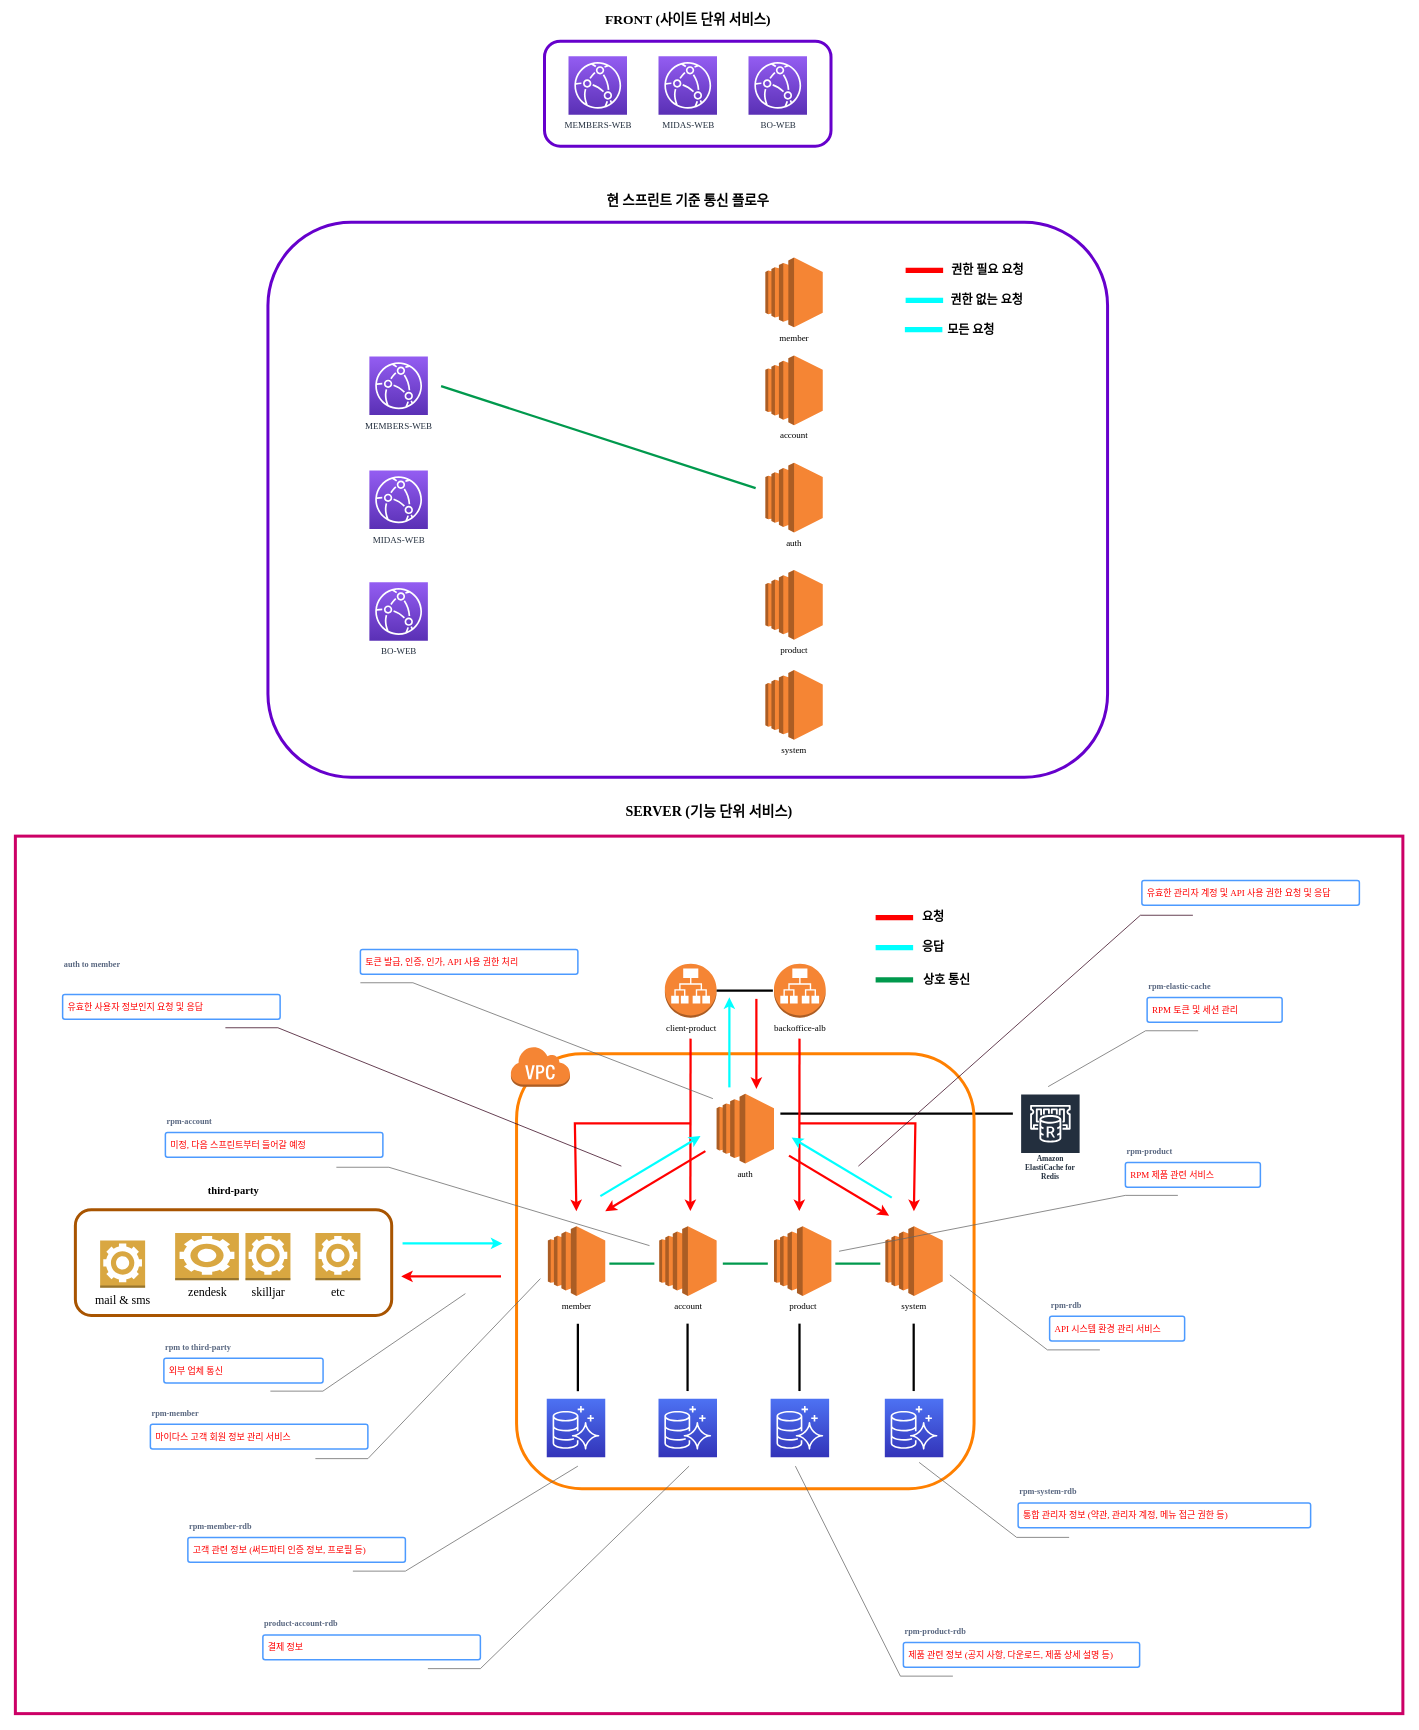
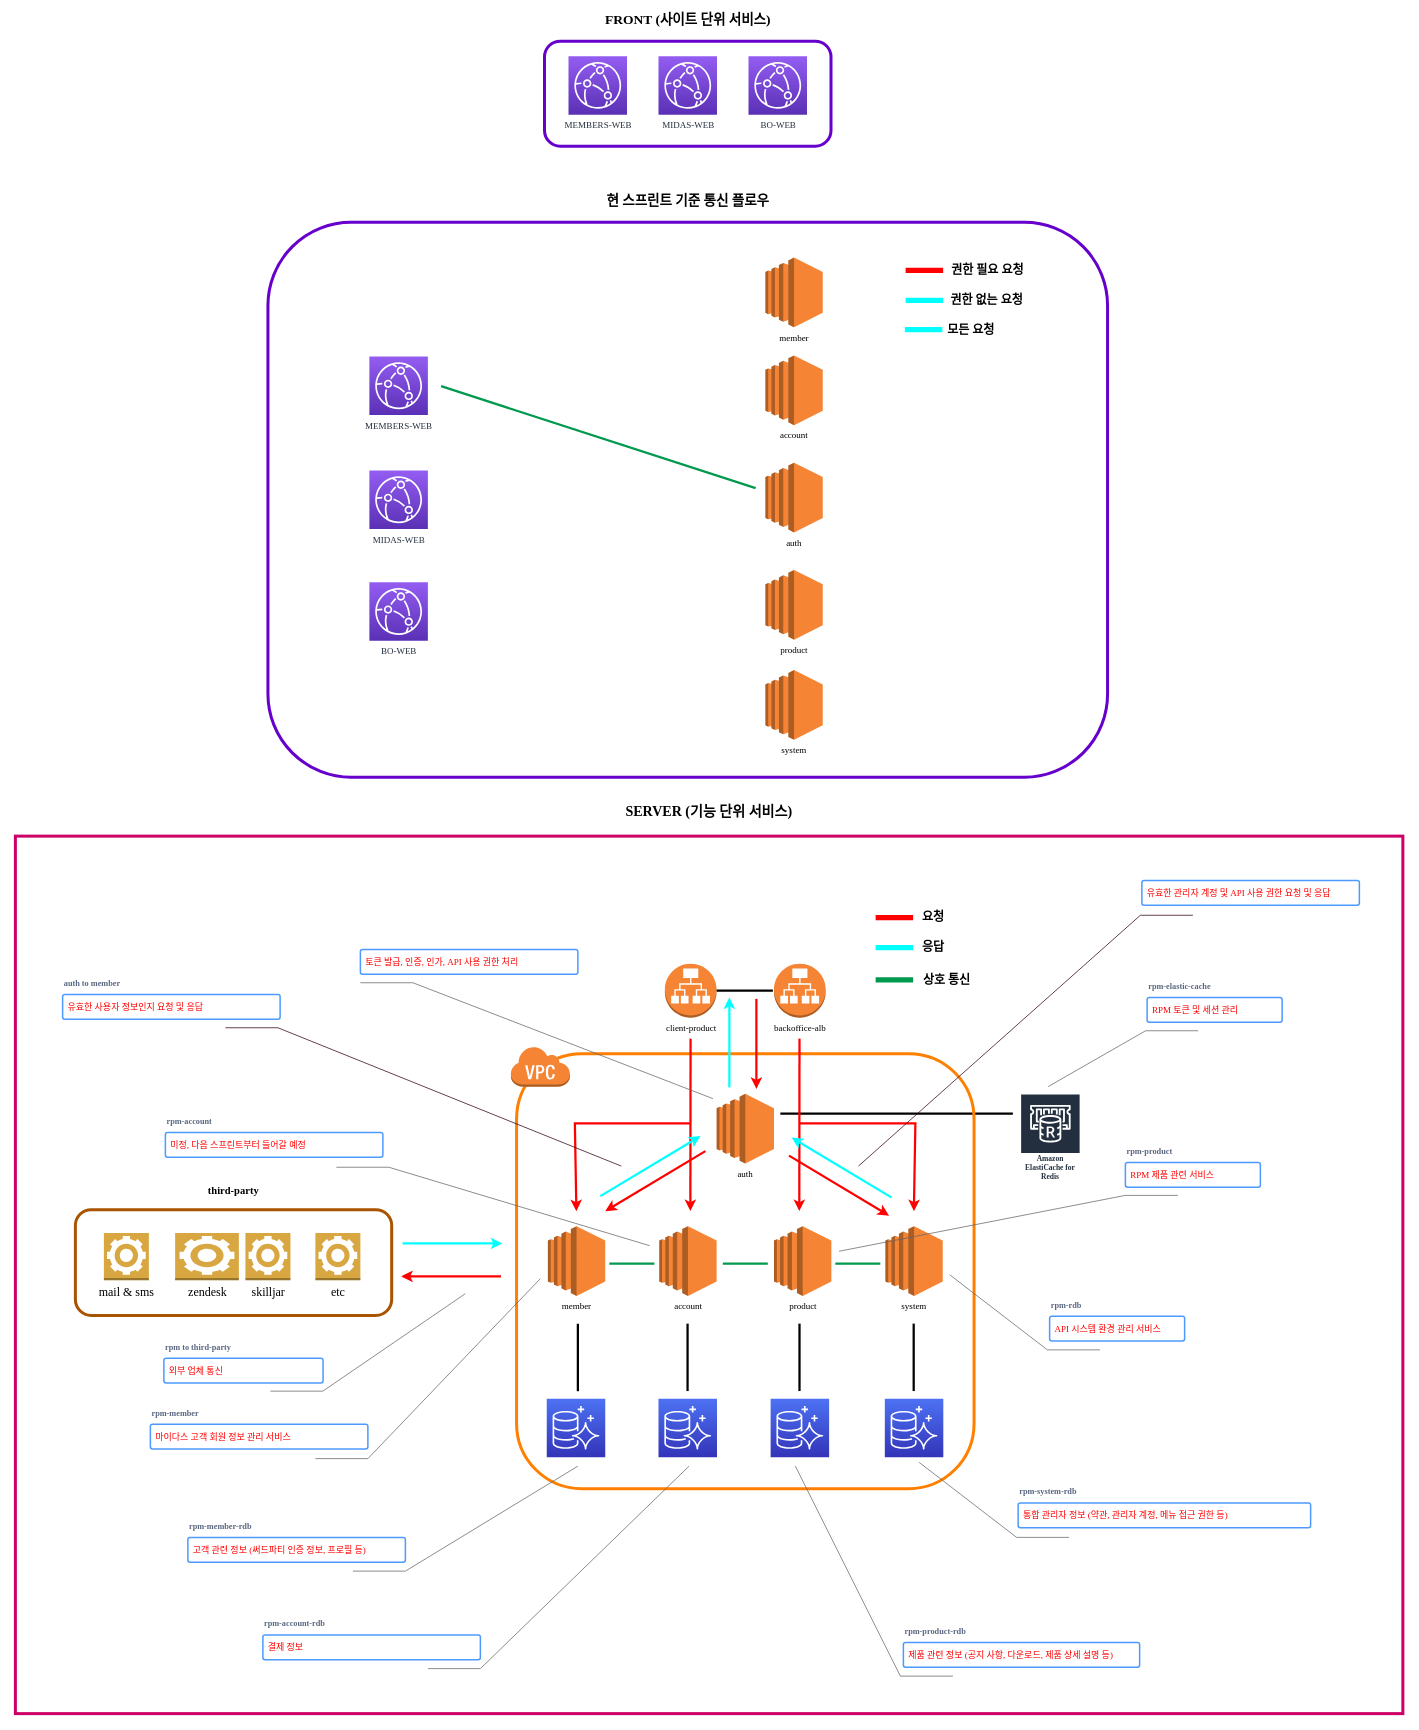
(153, 964) -> (153, 983)
(123, 1264) -> (126, 1256)
(308, 1623) -> (299, 1623)
